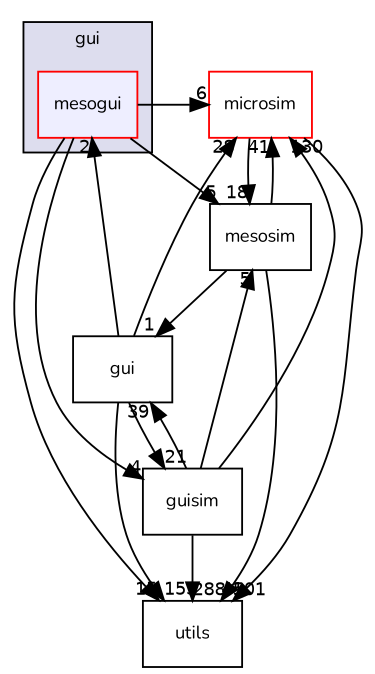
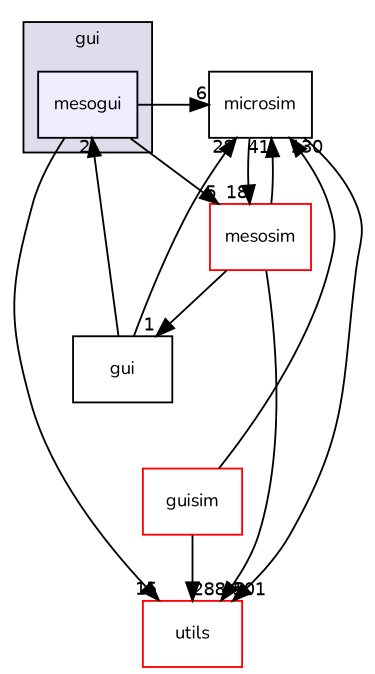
(88, 105) -> (88, 105)
(261, 105) -> (261, 105)
(261, 237) -> (261, 237)
(37, 318) -> none
(224, 378) -> none
(141, 428) -> none
(174, 443) -> none
(118, 498) -> none
(193, 502) -> (193, 502)
(193, 634) -> (193, 634)
